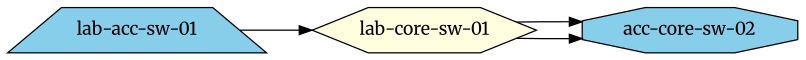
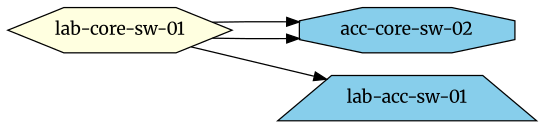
(269, 30) -> (253, 62)
